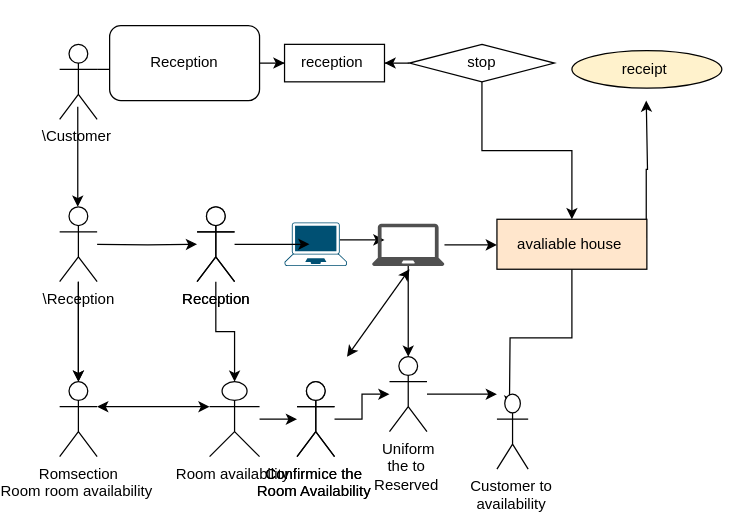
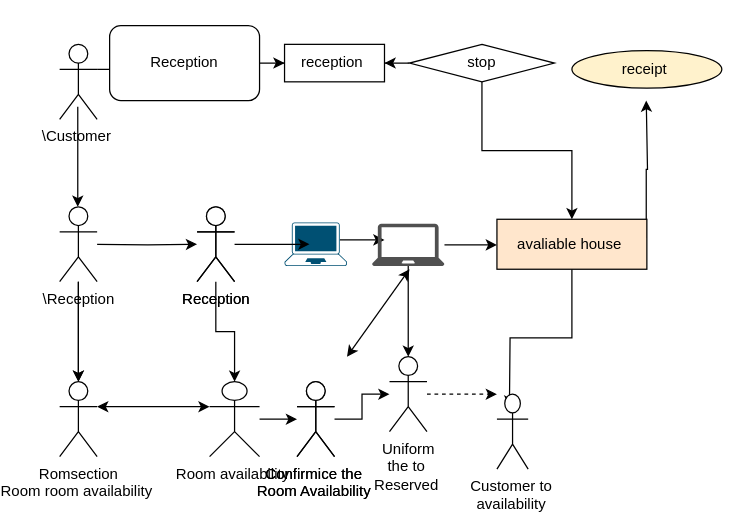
(458, 394) -> (458, 394)
